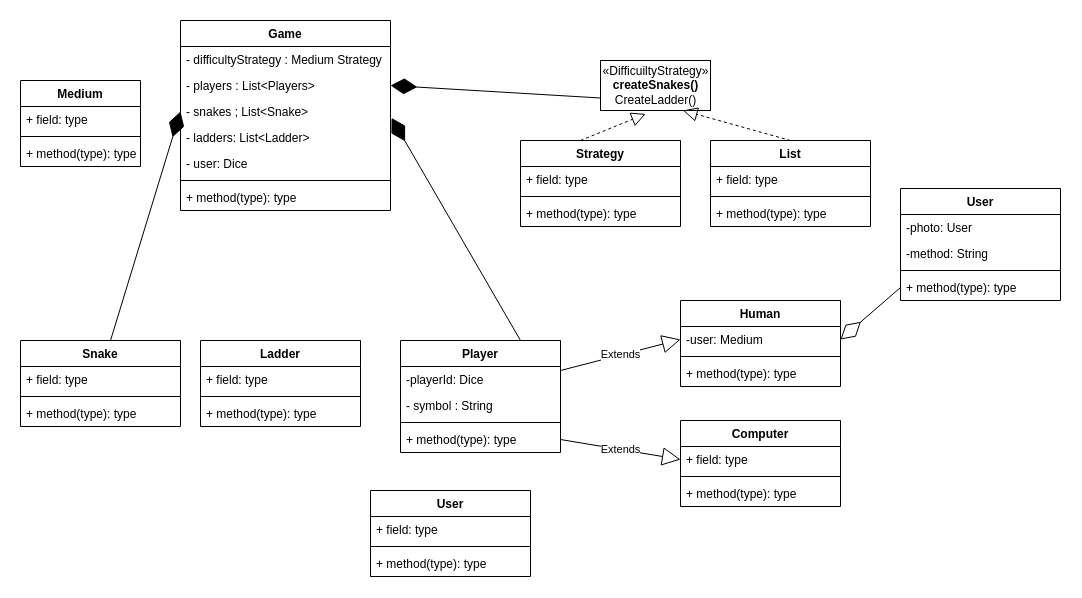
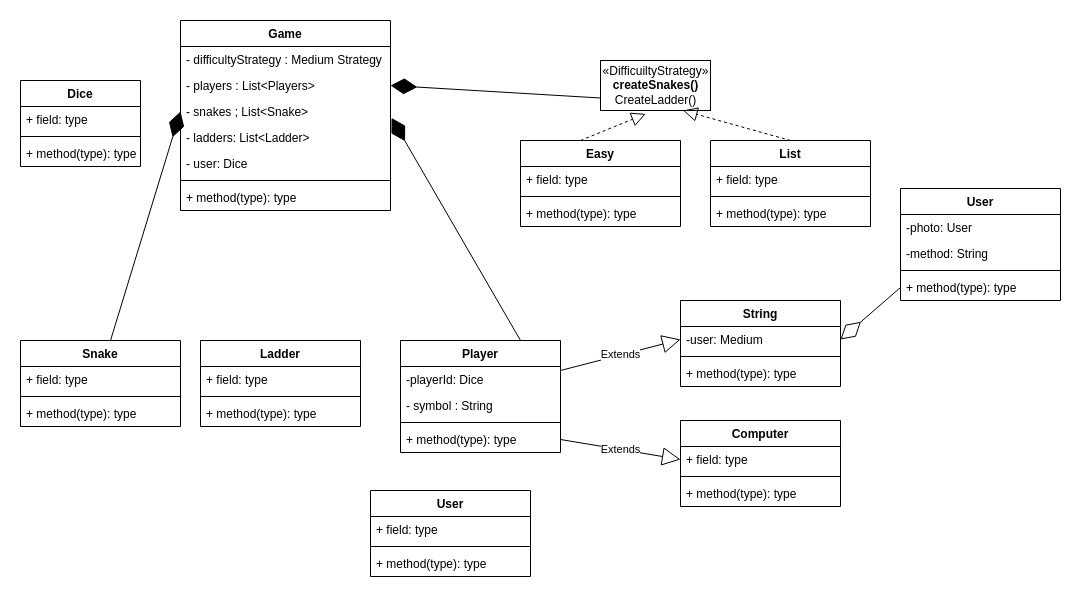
(80, 94) -> (80, 94)
(600, 154) -> (600, 154)
(760, 314) -> (760, 314)
